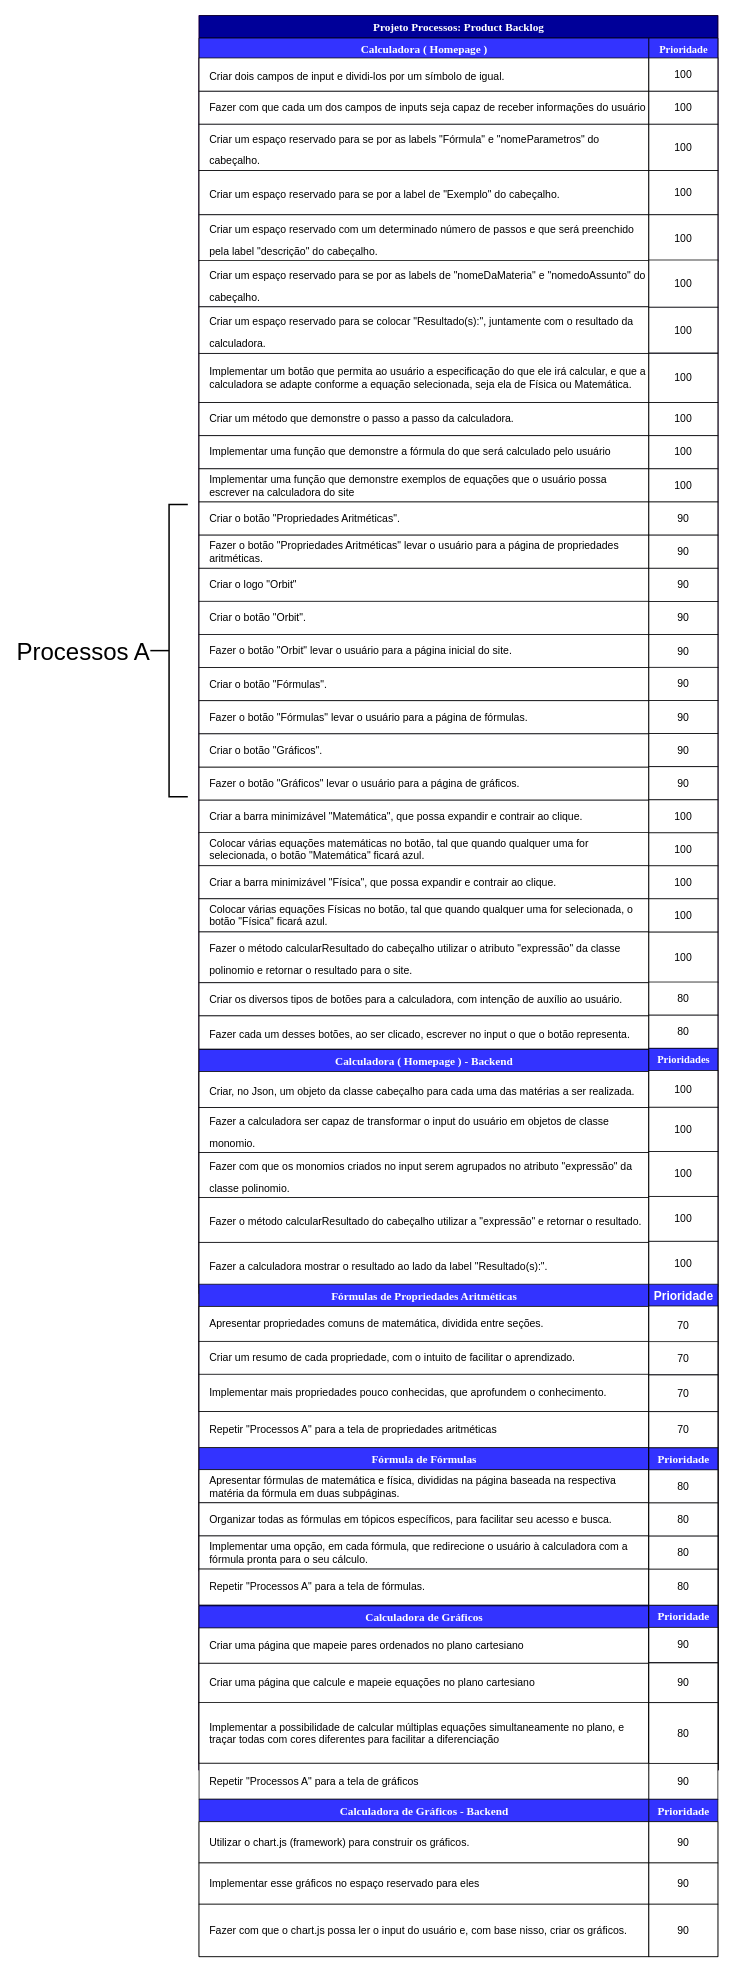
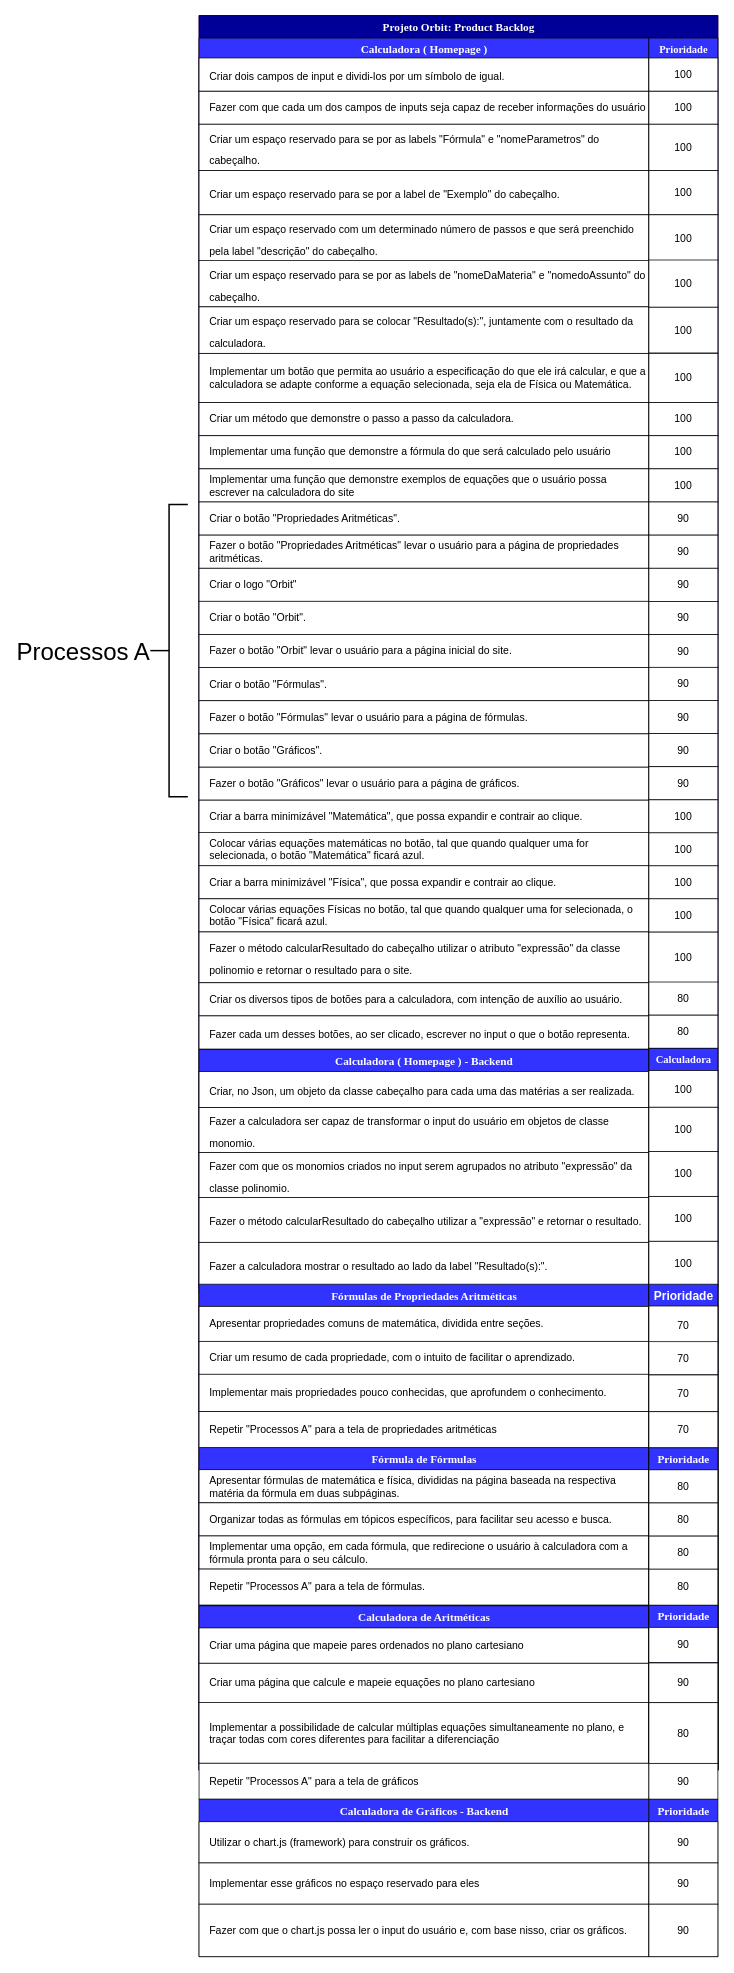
(459, 27) -> (459, 27)
(684, 1060) -> (684, 1060)
(425, 1617) -> (425, 1617)
